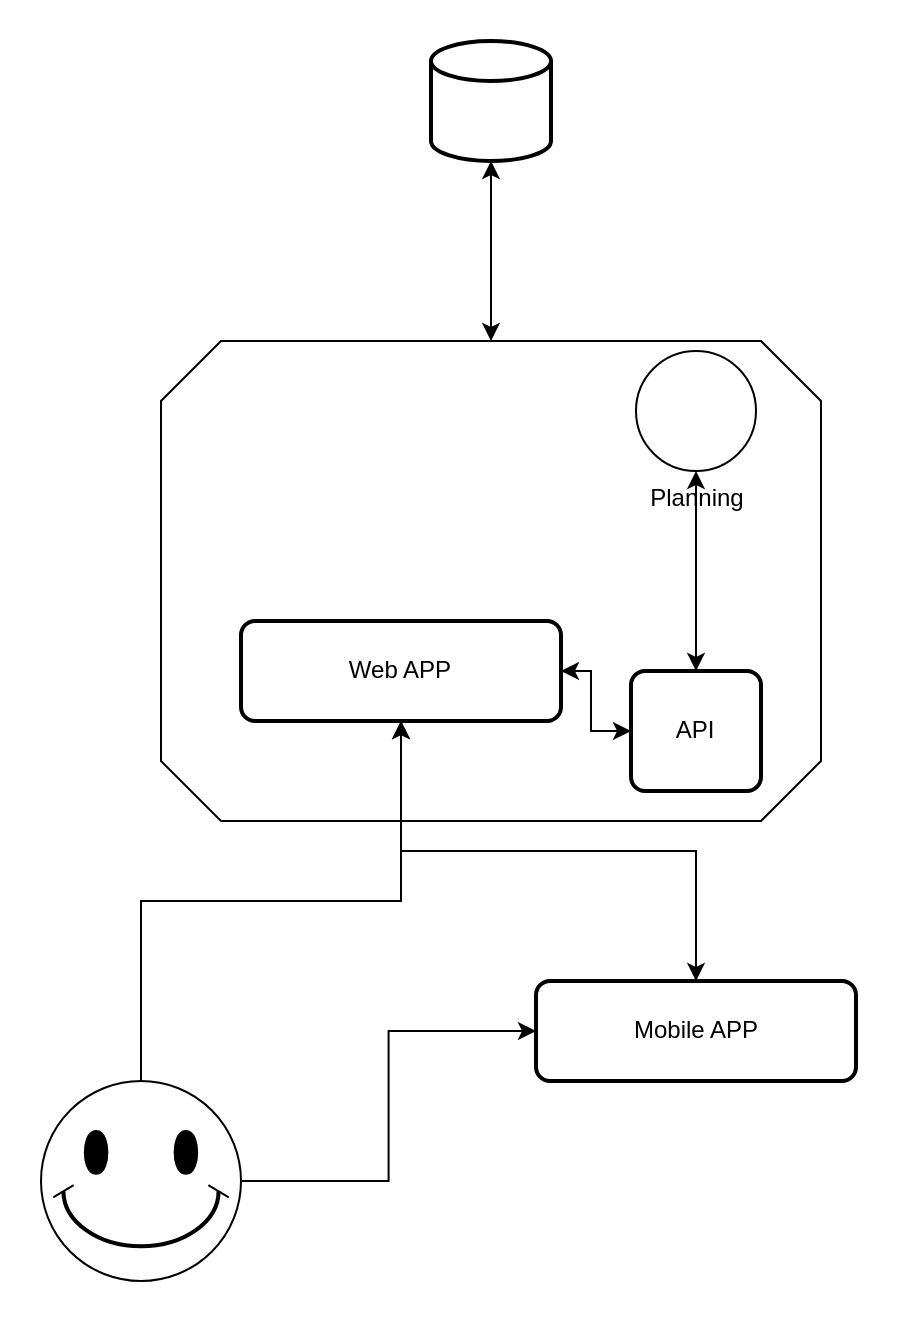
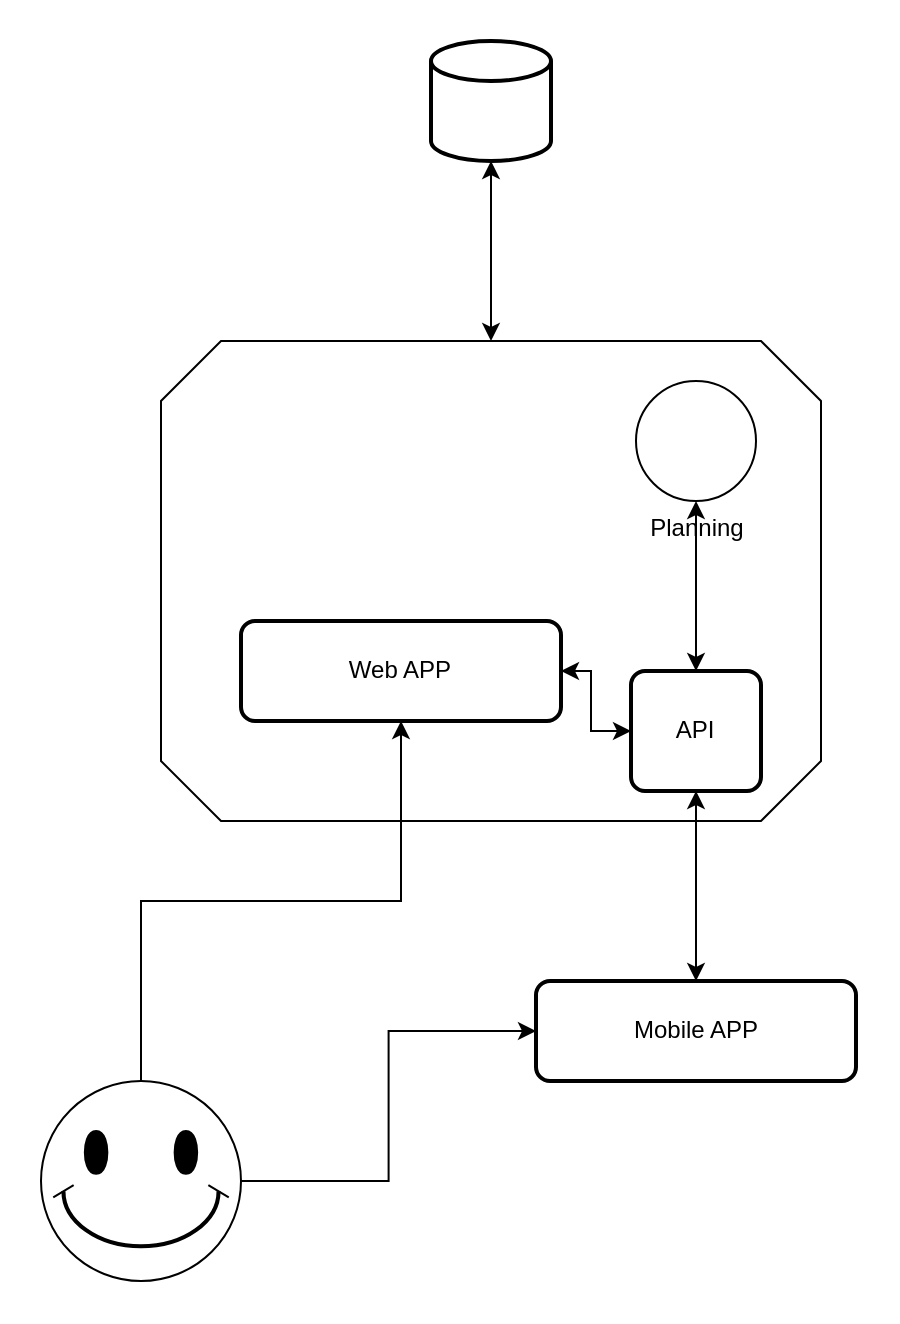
(696, 411) -> (696, 441)
(551, 851) -> (696, 829)
